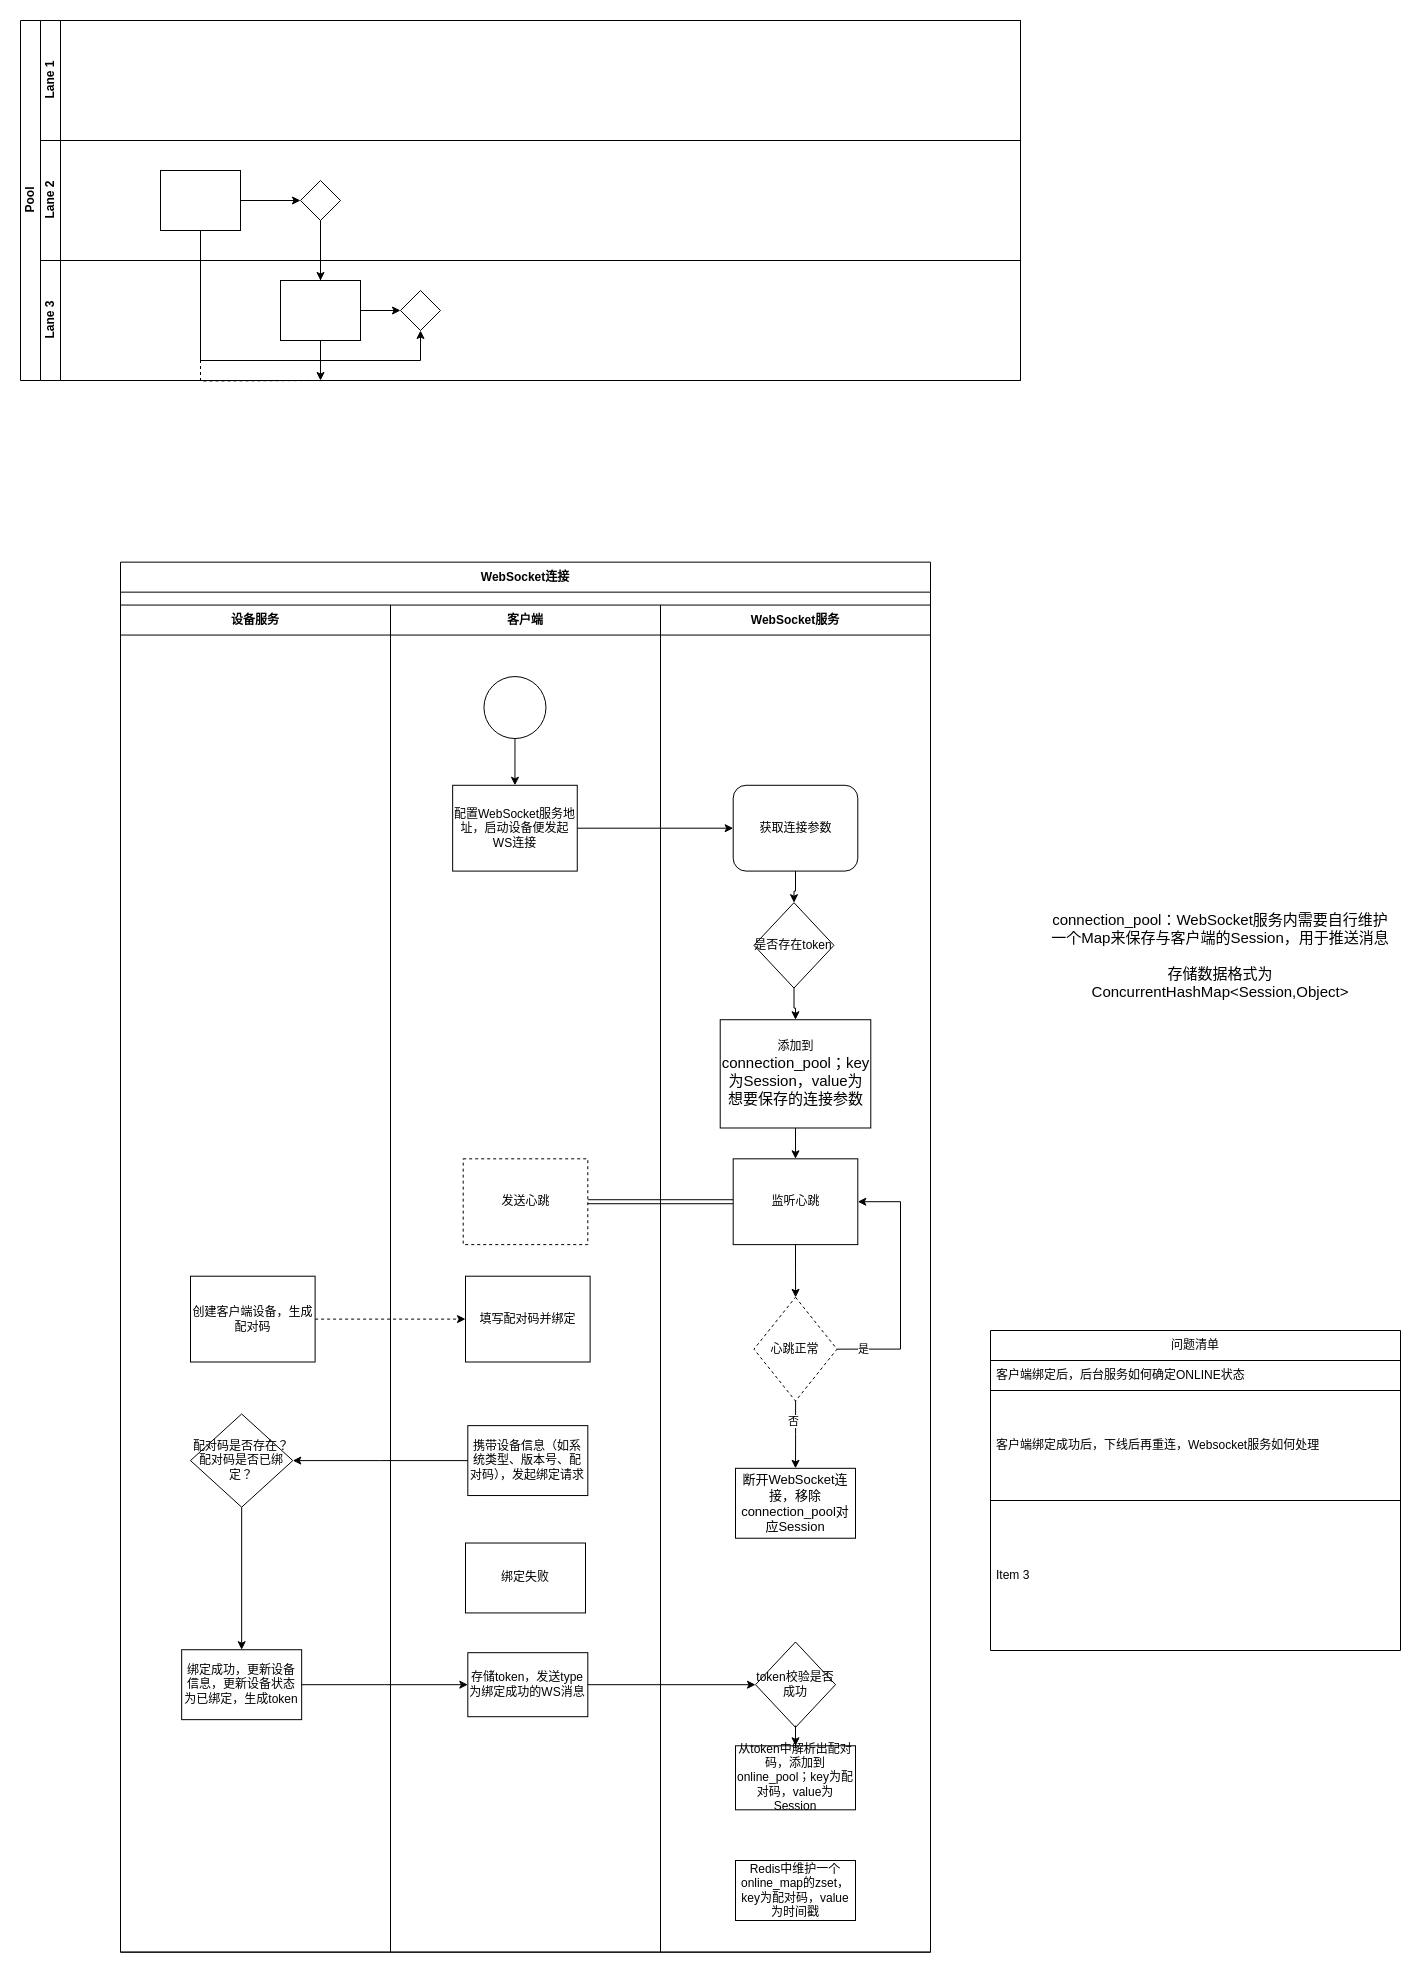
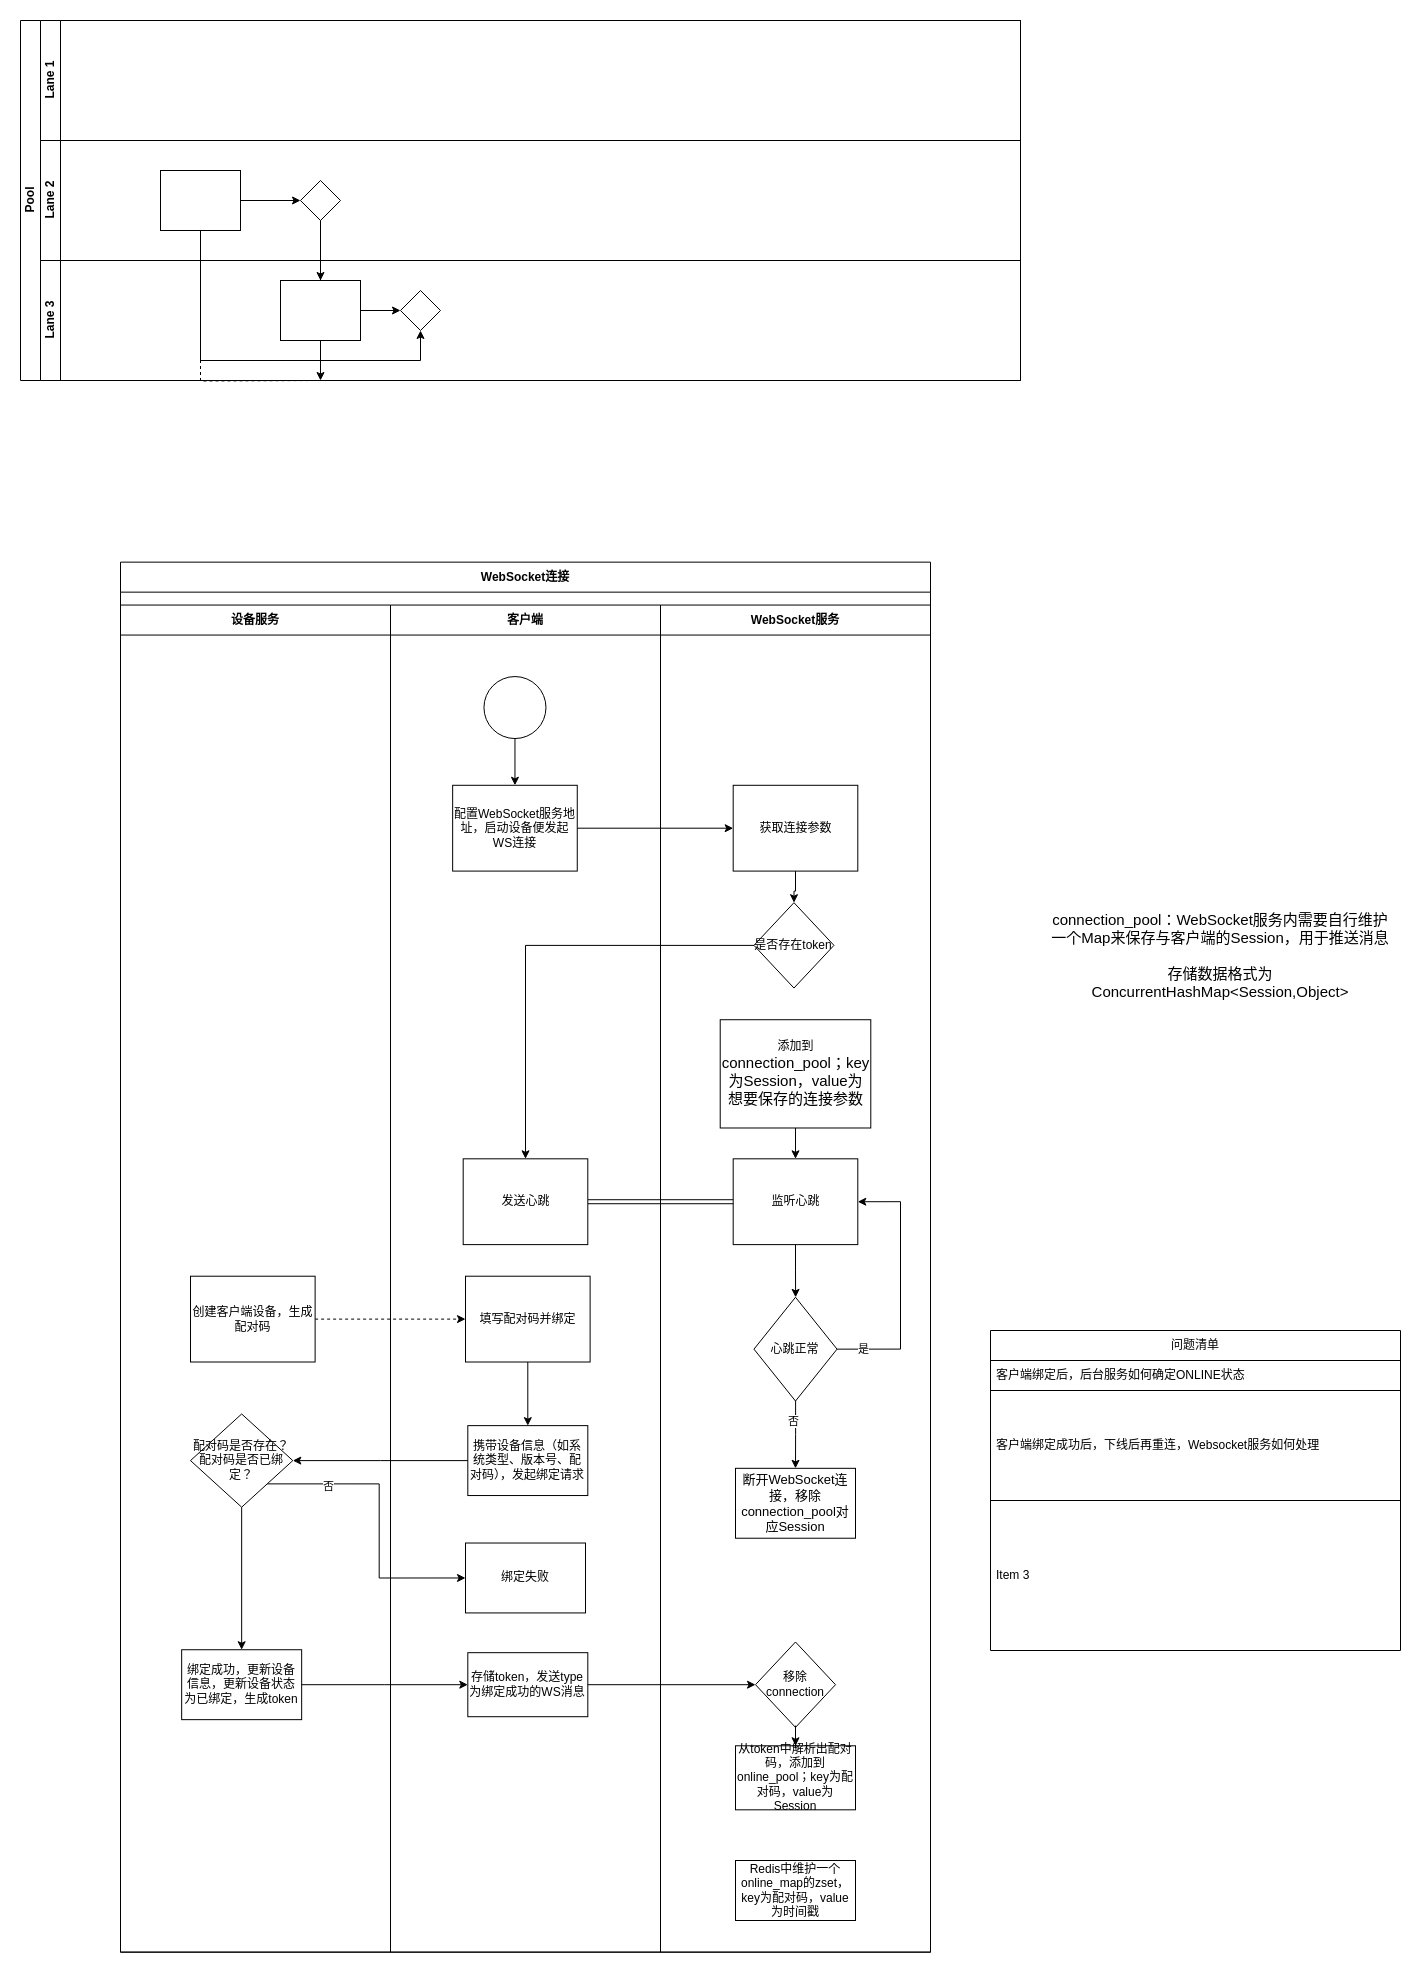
(795, 828) -> (795, 828)
(794, 1001) -> (537, 945)
(525, 1202) -> (525, 1202)
(796, 1349) -> (796, 1349)
none -> (528, 1390)
none -> (379, 1515)
(796, 1685) -> (796, 1685)
